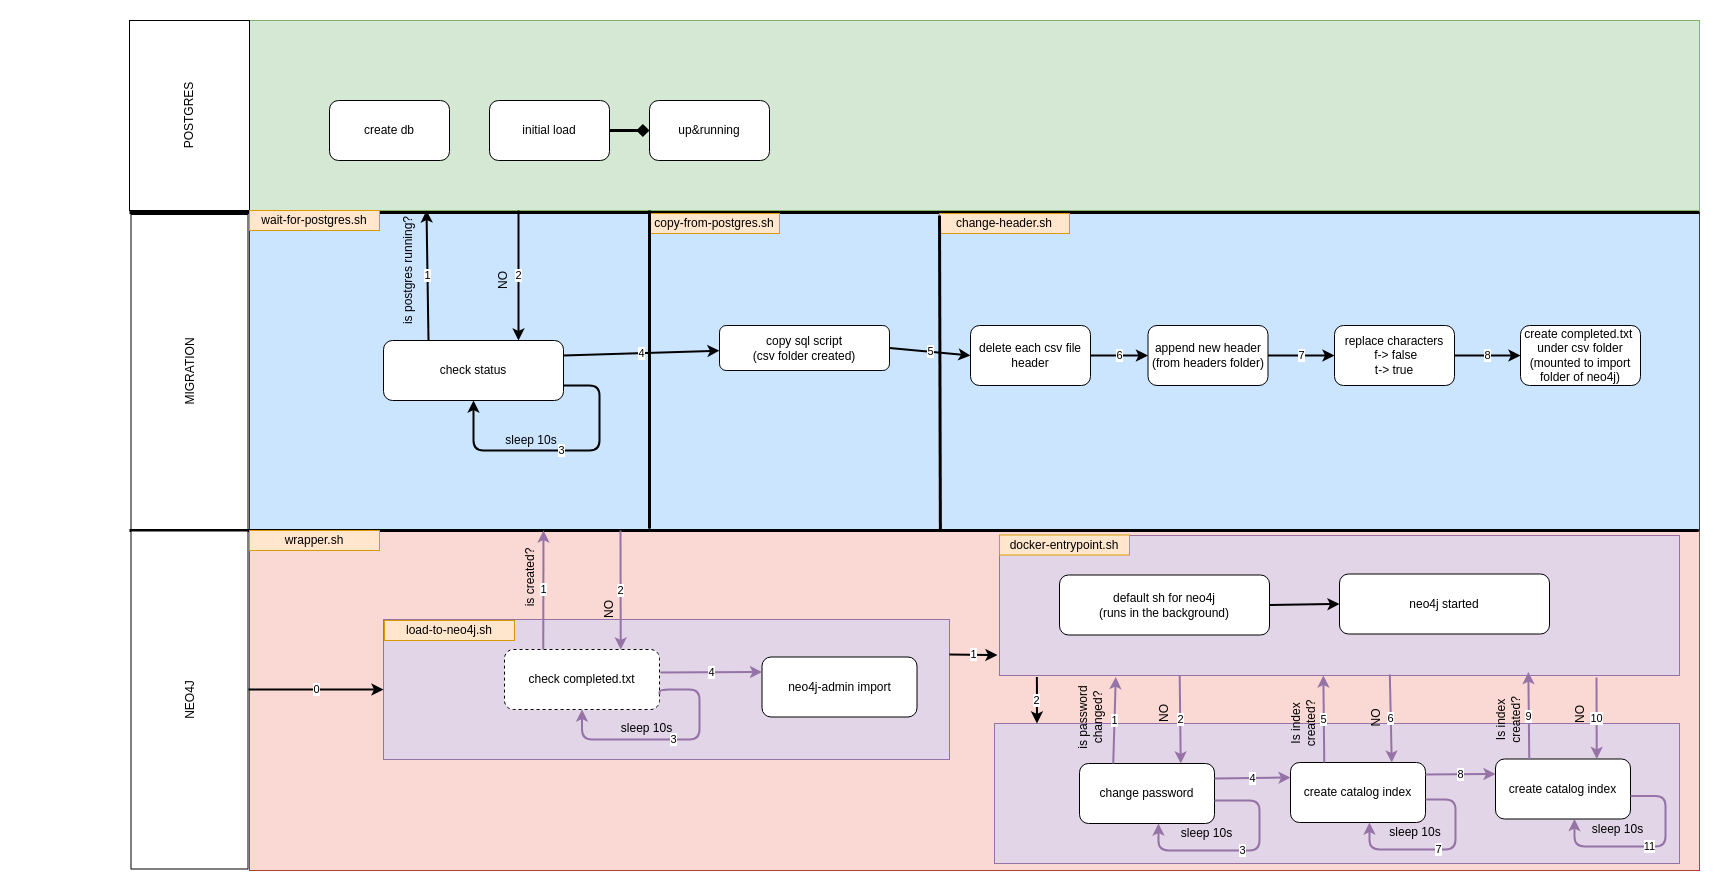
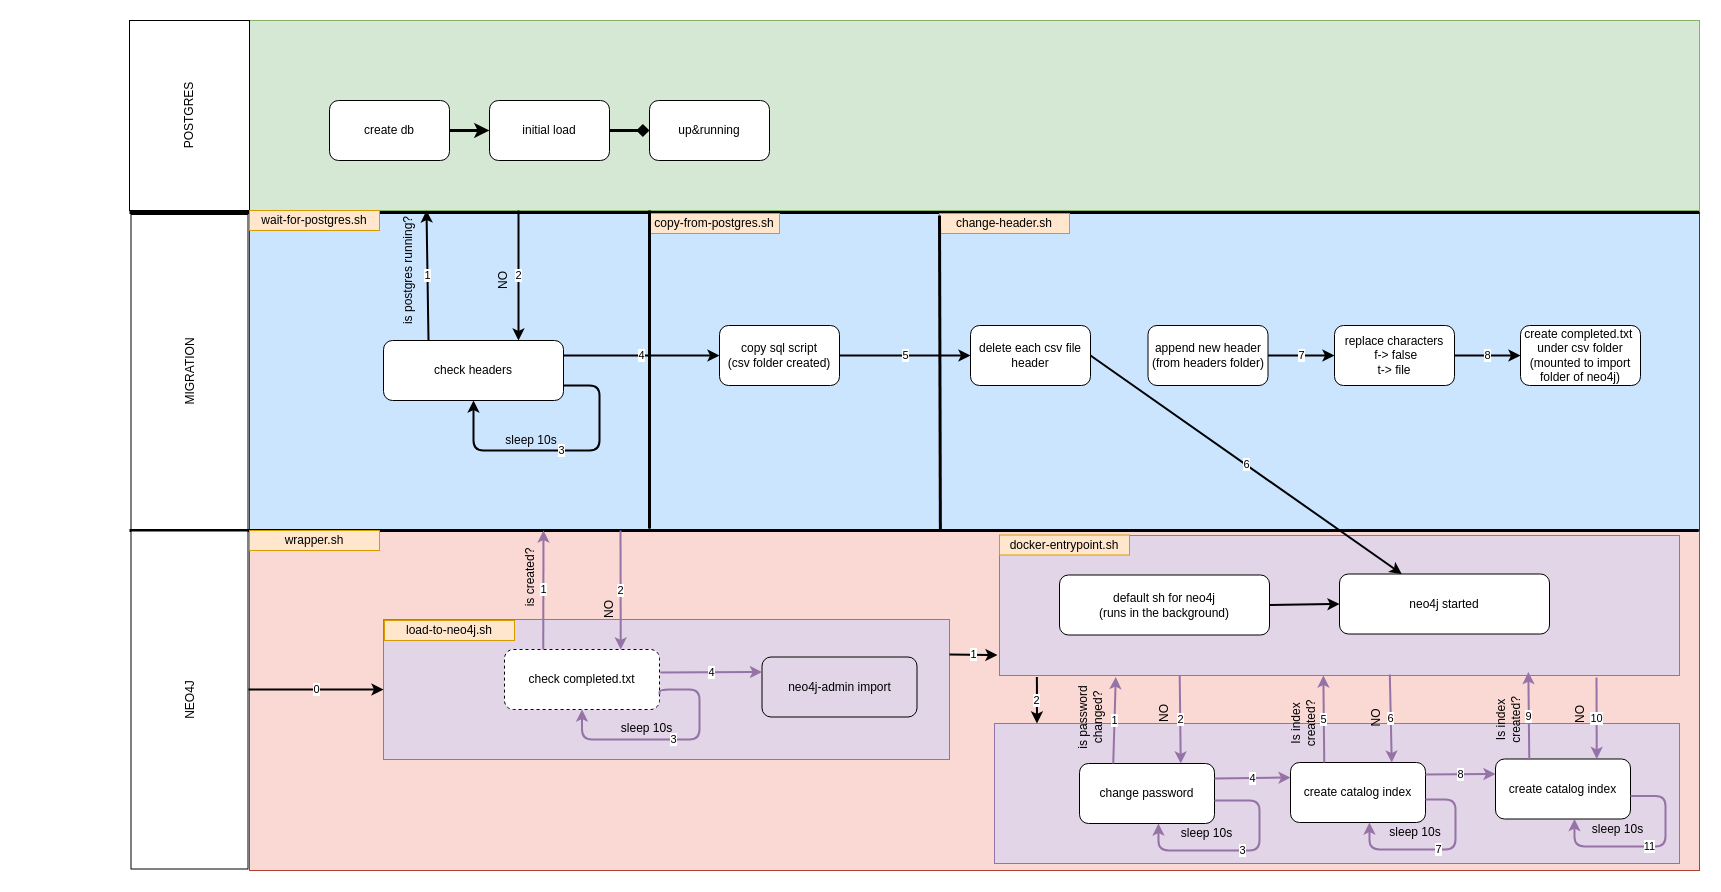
none -> (464, 131)
(805, 348) -> (780, 356)
(1115, 356) -> (1243, 462)
(1395, 356) -> (1395, 356)
(474, 371) -> (474, 371)
(840, 687) -> (840, 687)
